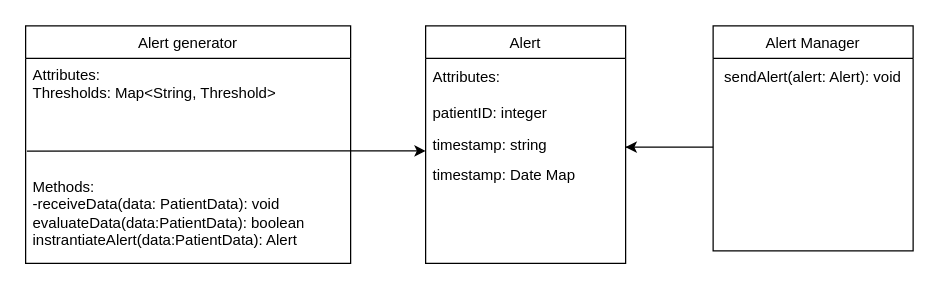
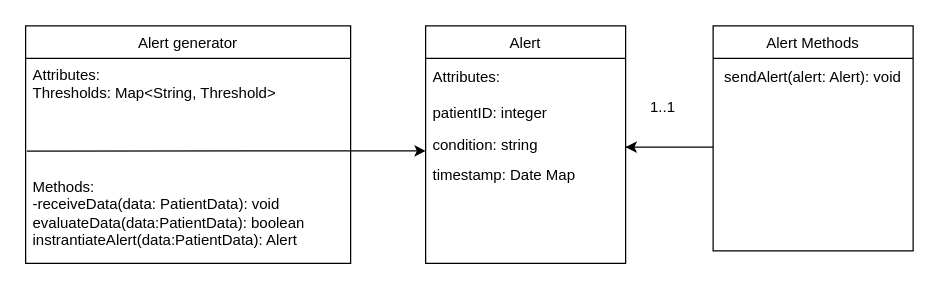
(813, 43) -> (813, 43)
none -> (663, 107)
(496, 145) -> (494, 145)
